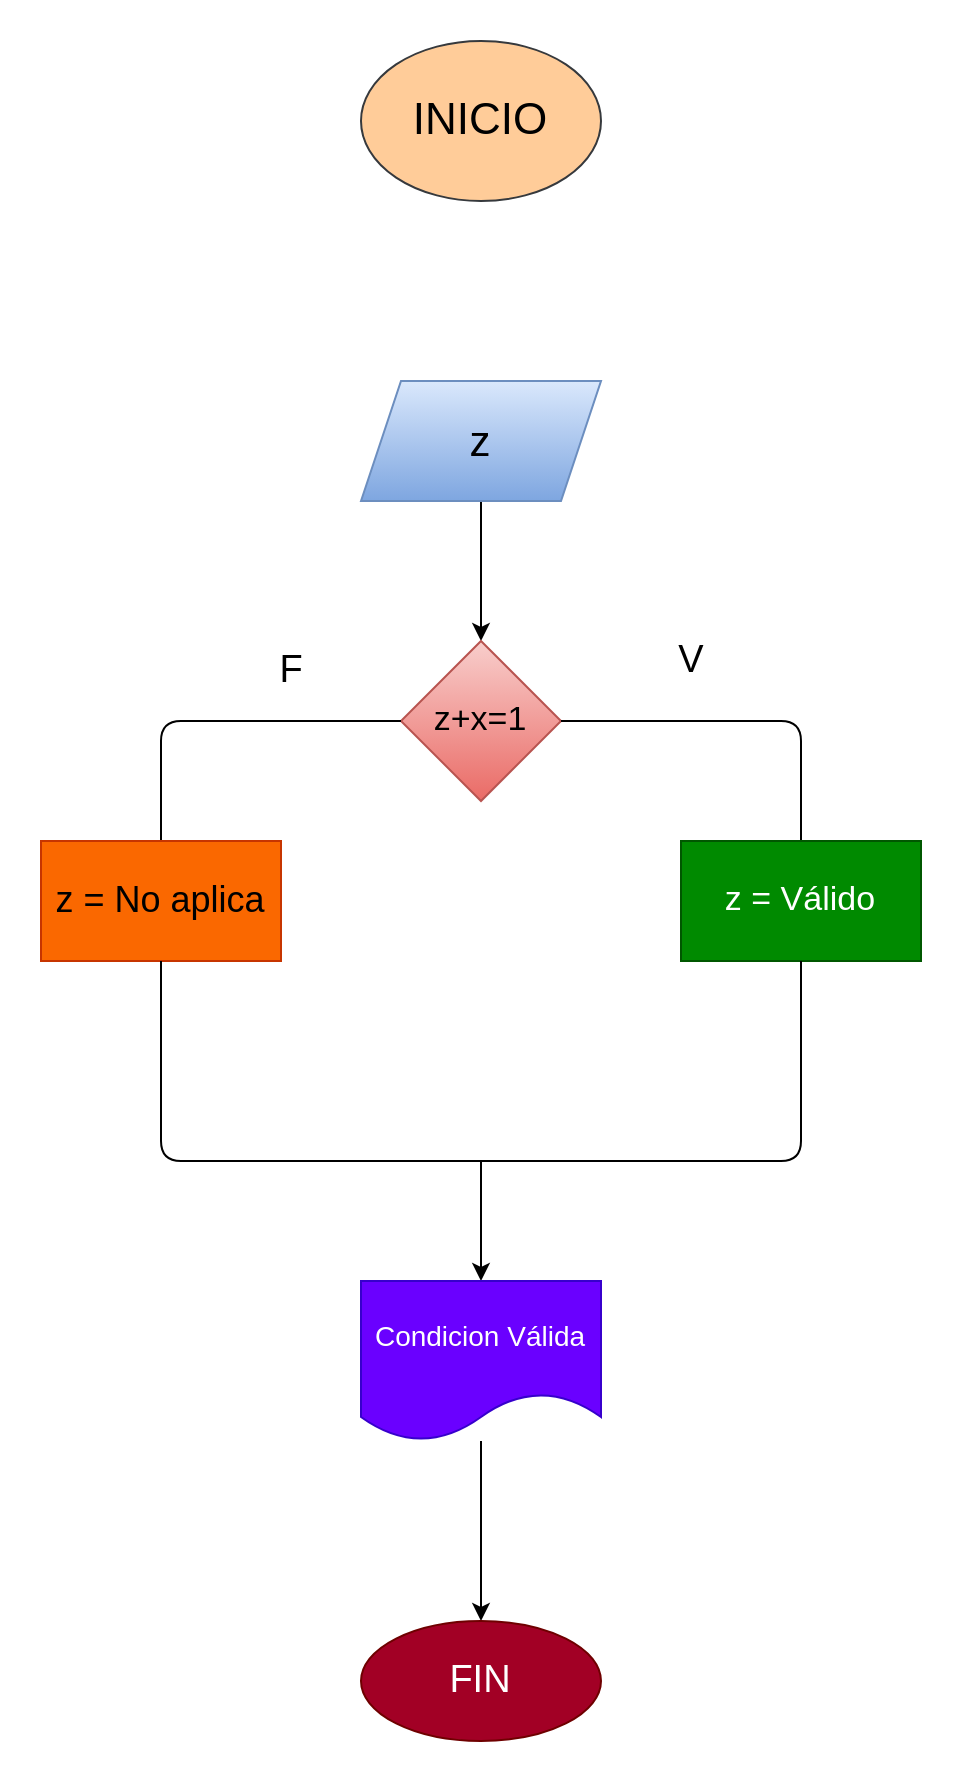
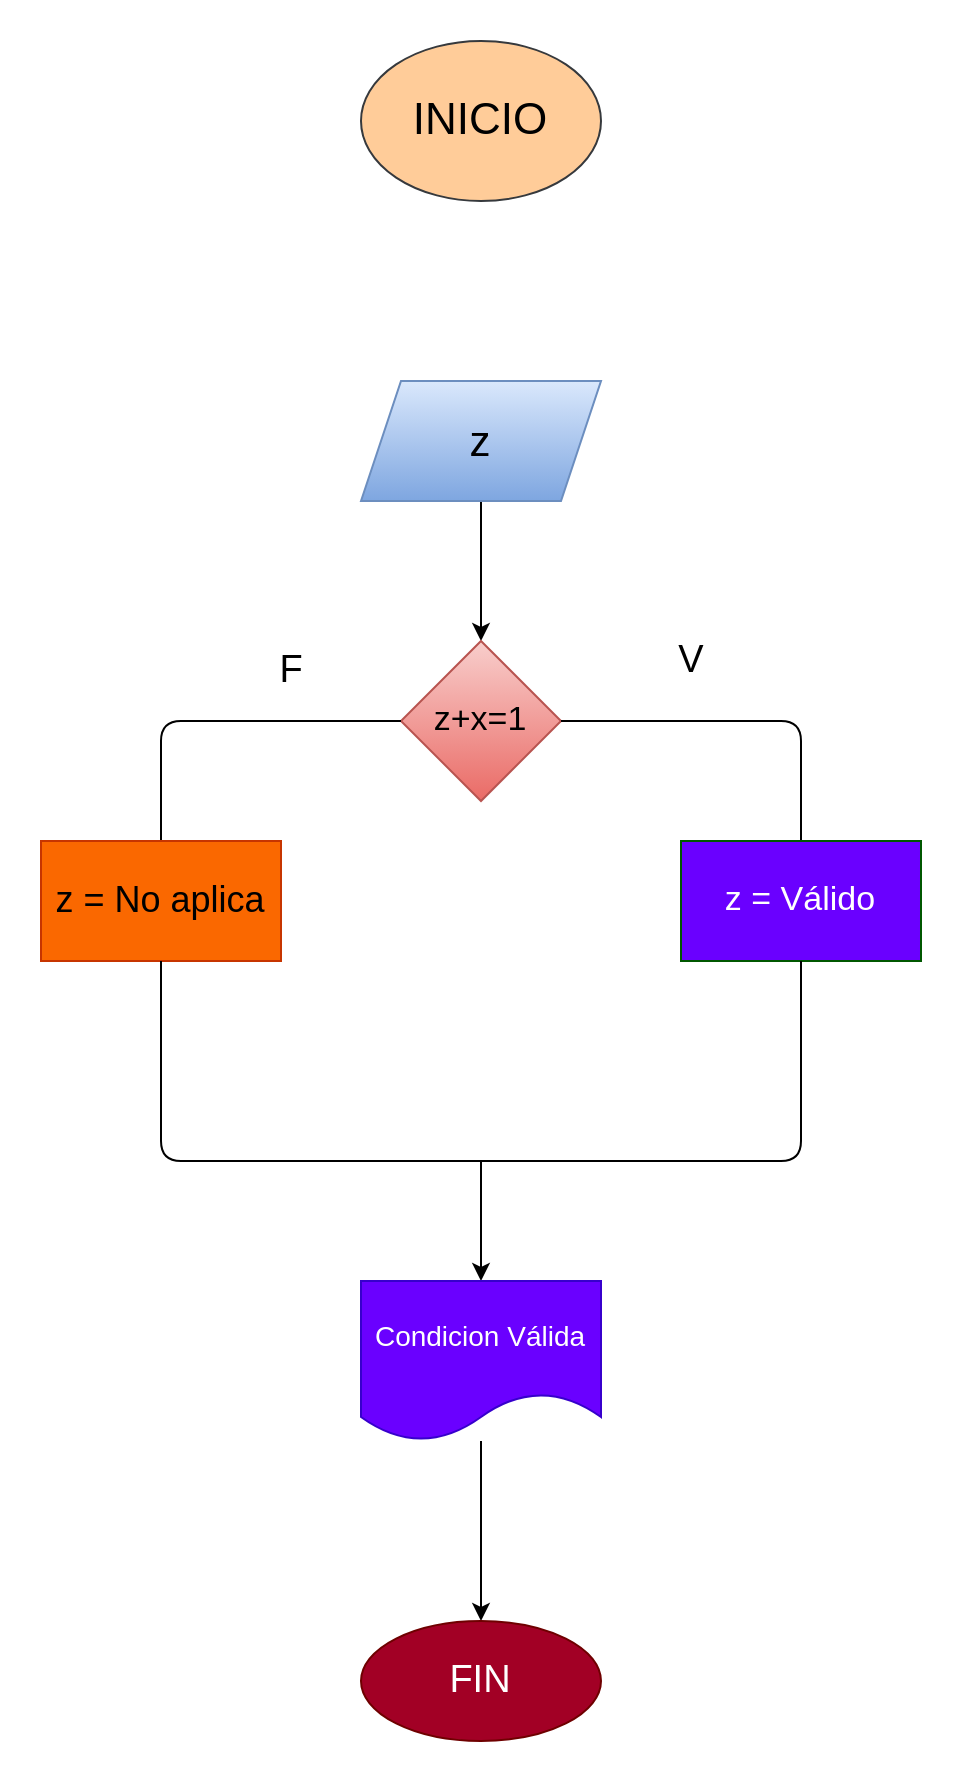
(801, 901) -> (801, 901)
